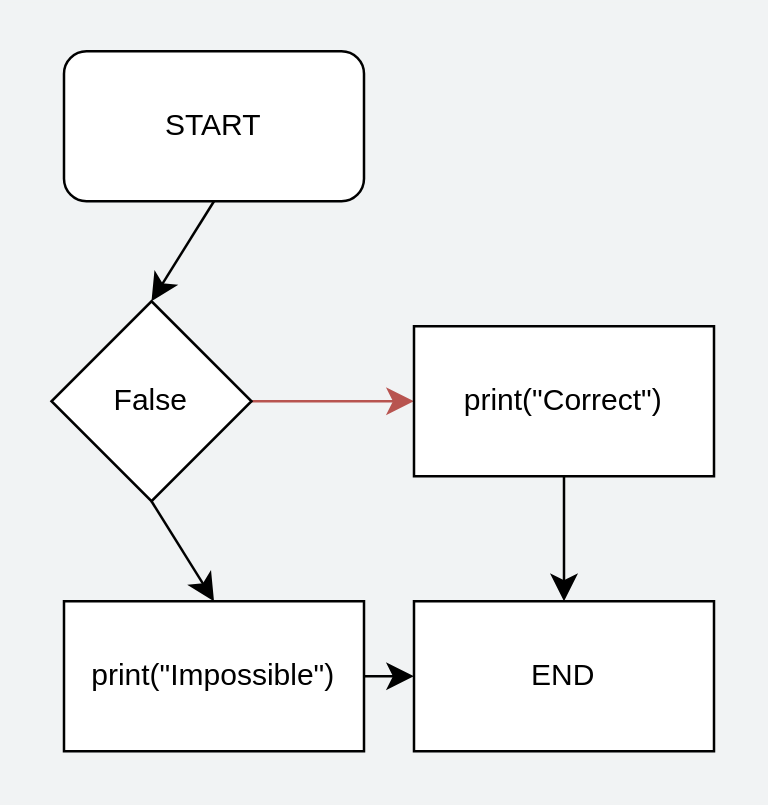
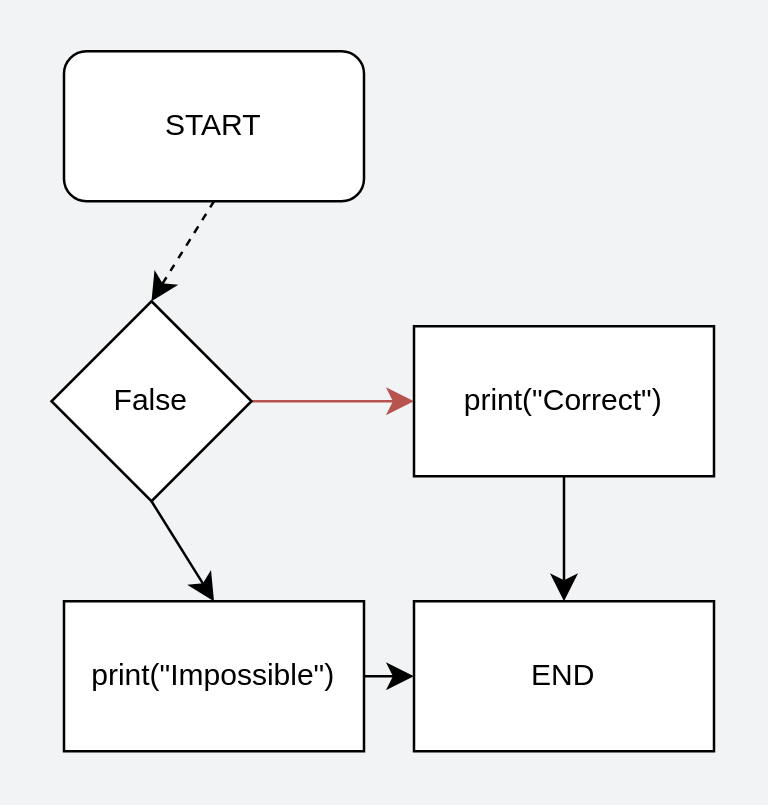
(187, 244) -> (187, 244)
